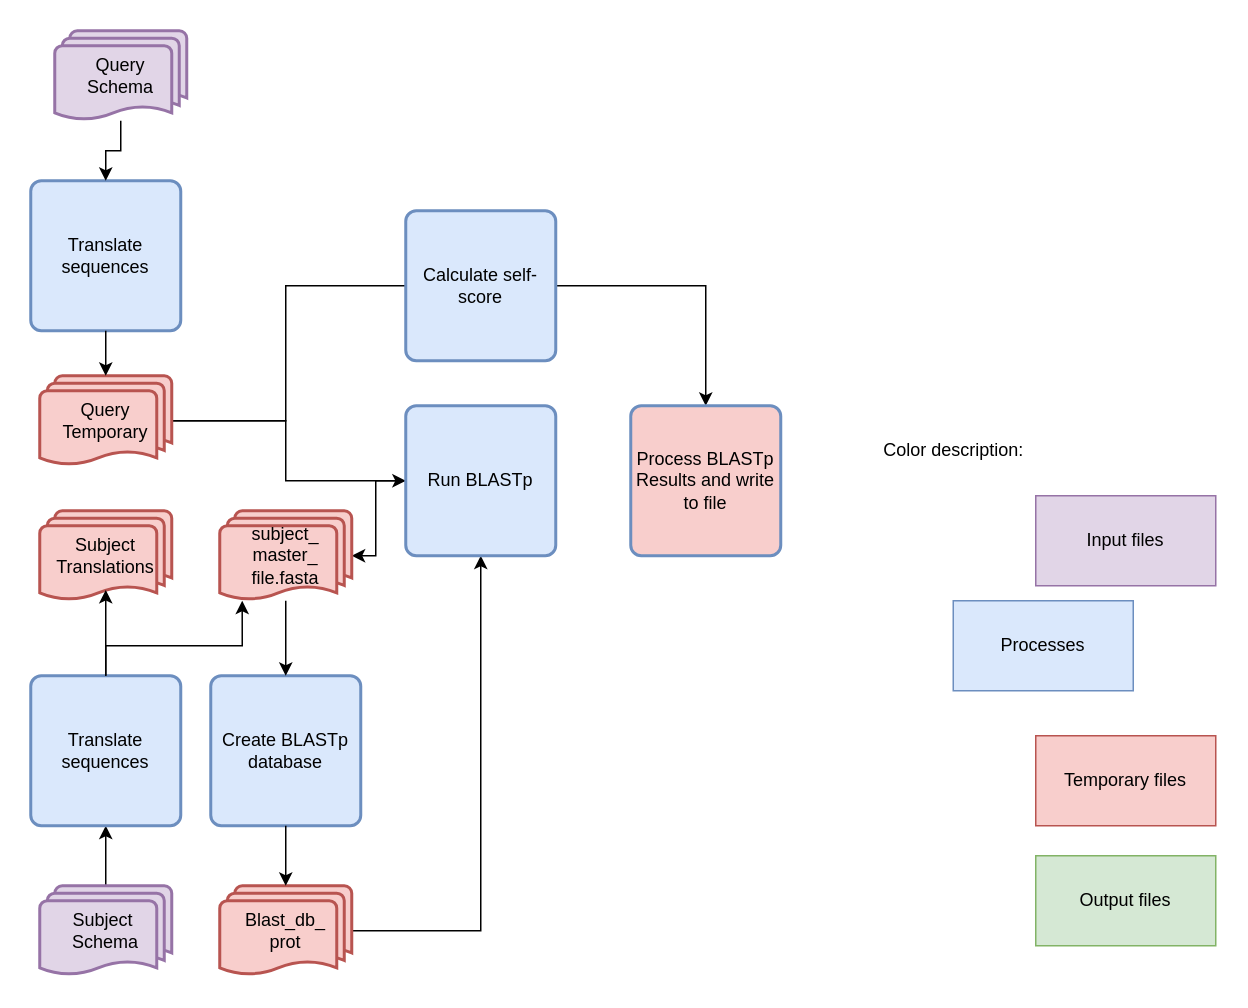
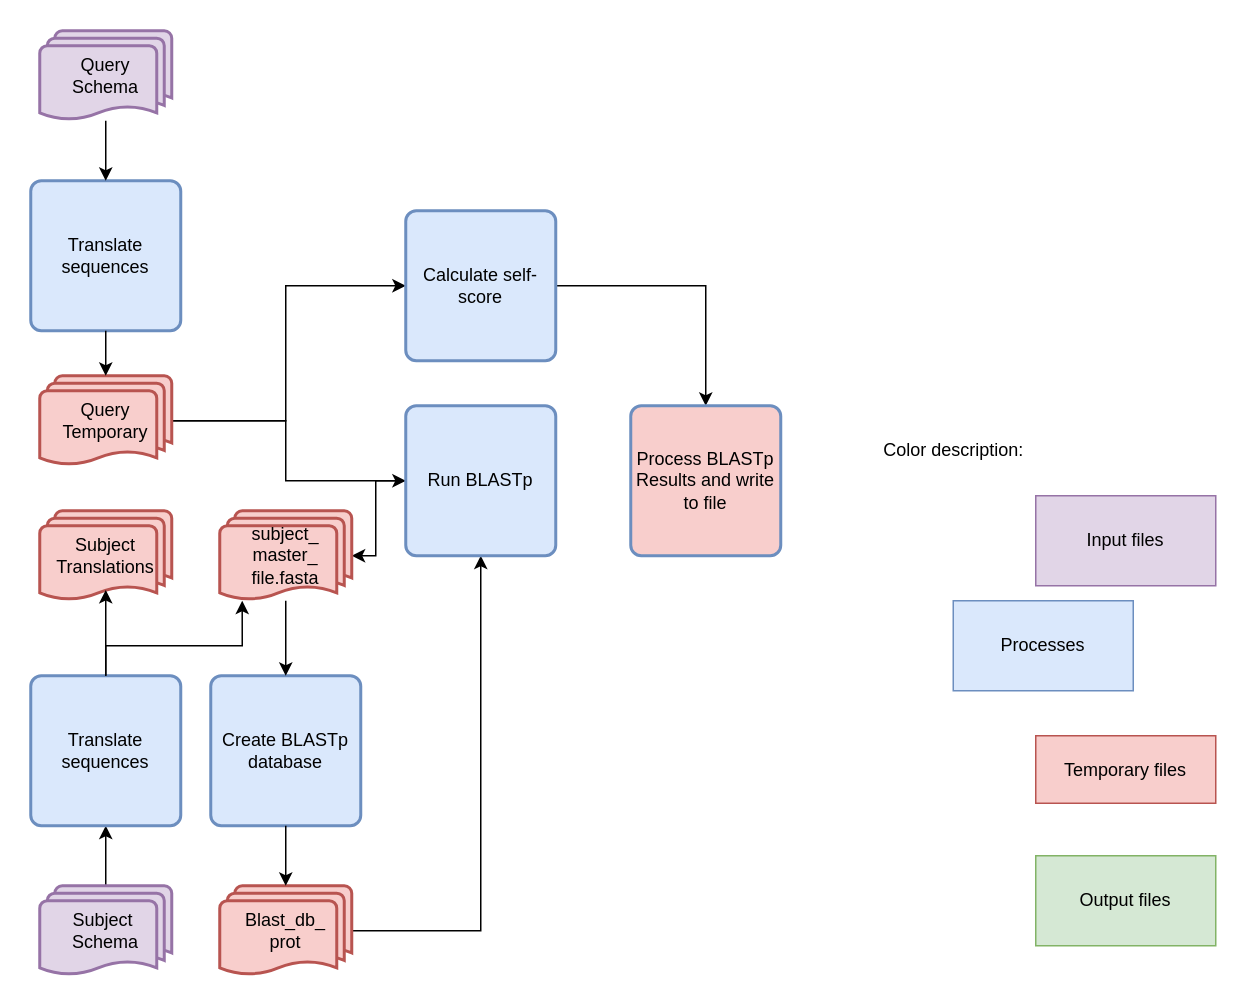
(121, 76) -> (106, 76)
(398, 286) -> (394, 286)
(1126, 781) -> (1126, 770)
